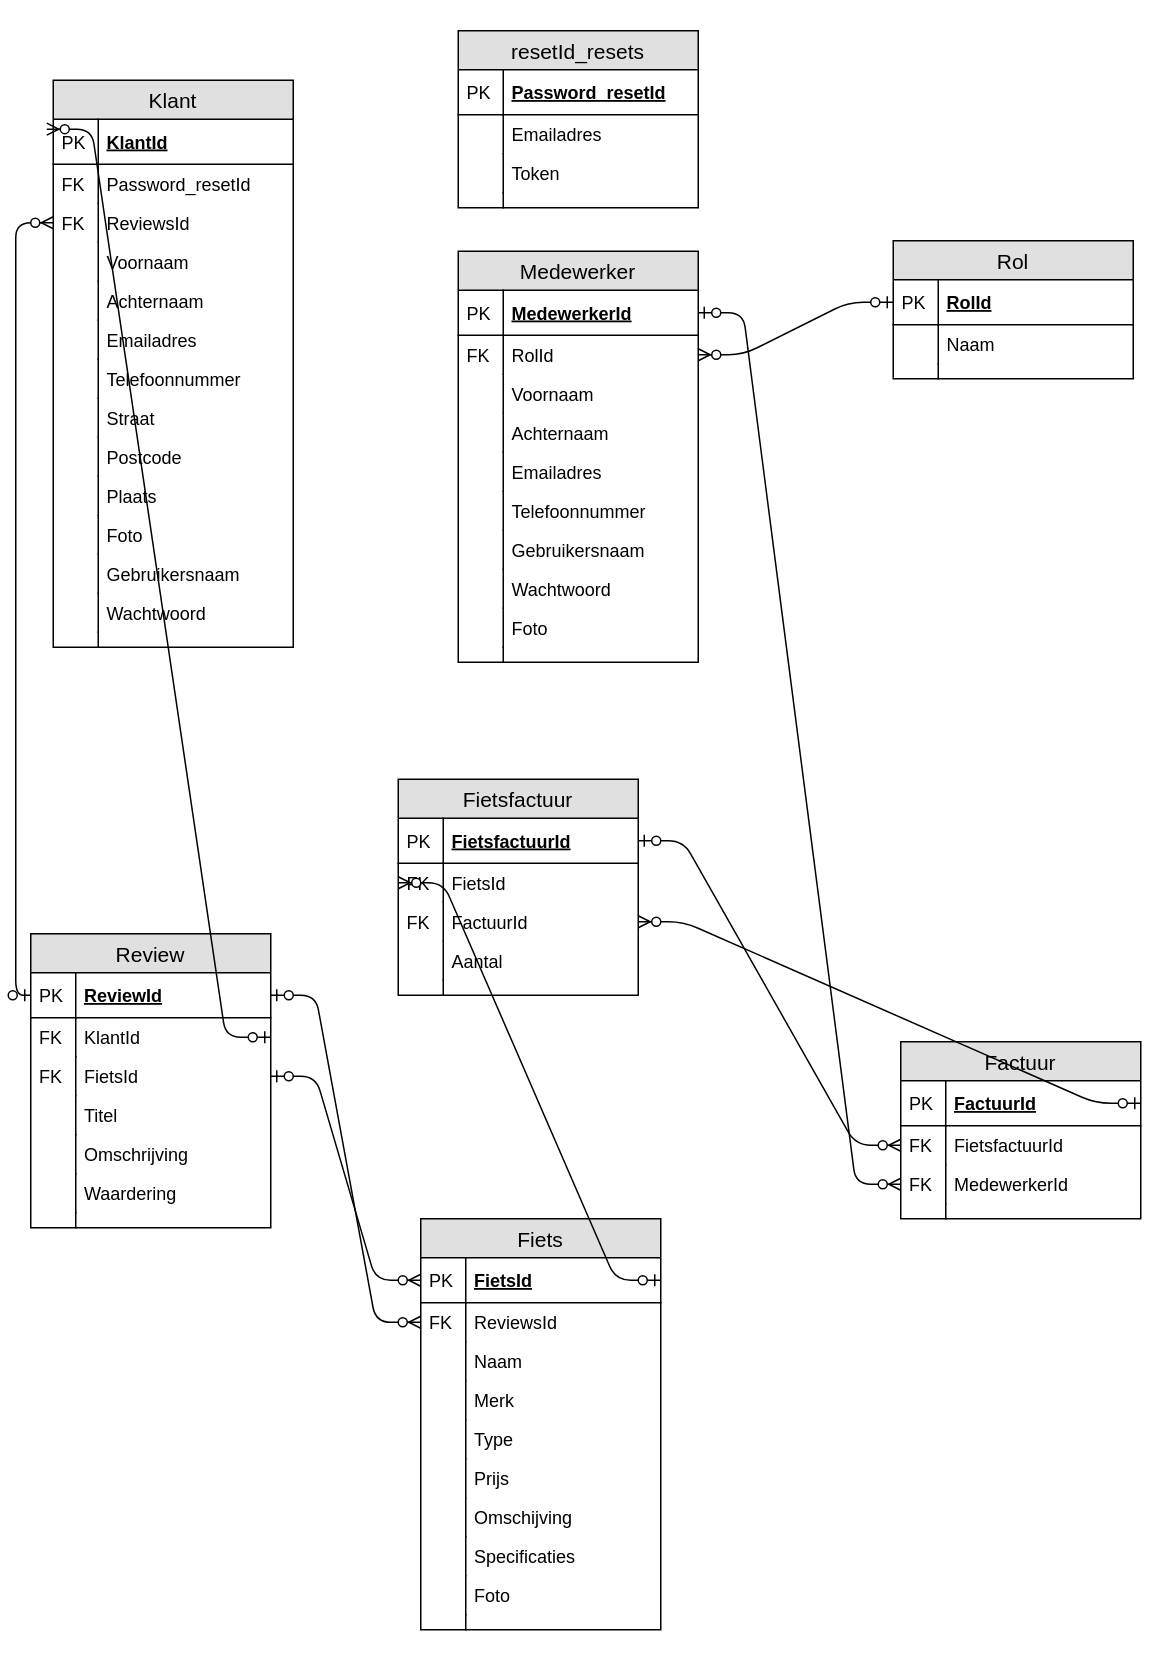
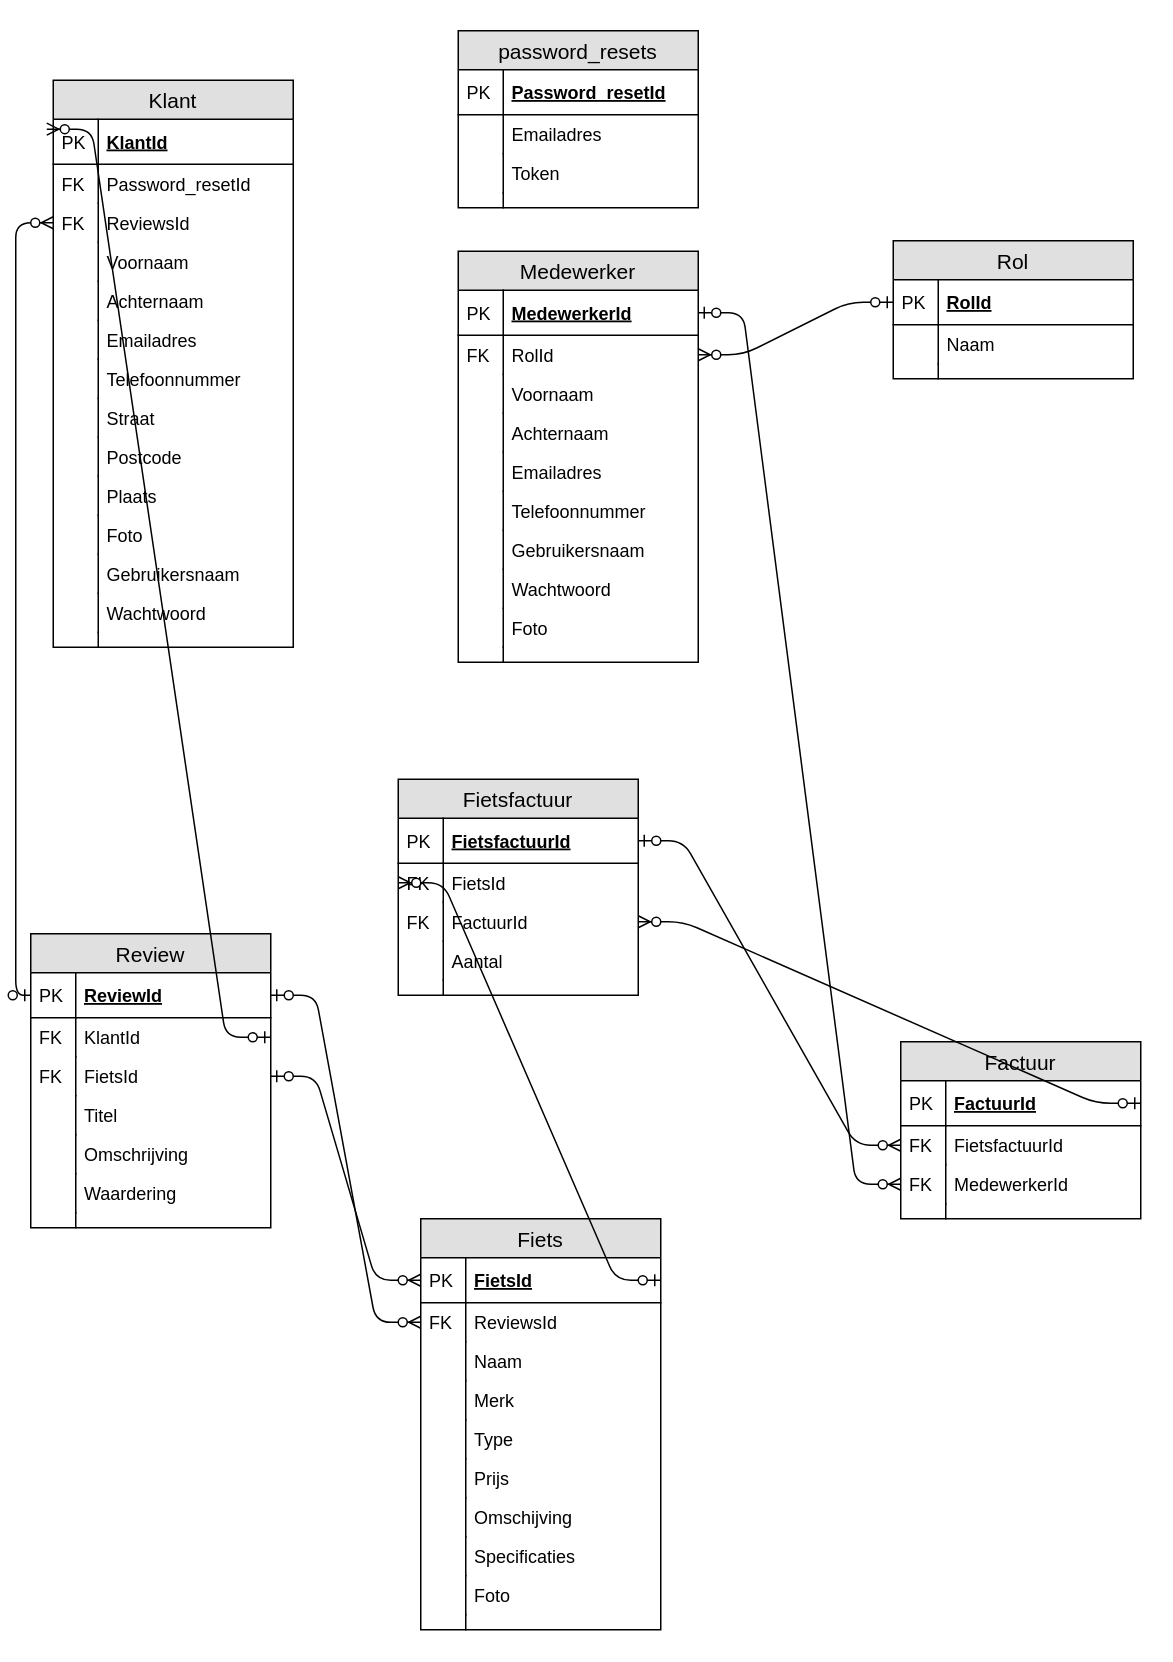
(578, 52) -> (578, 52)
